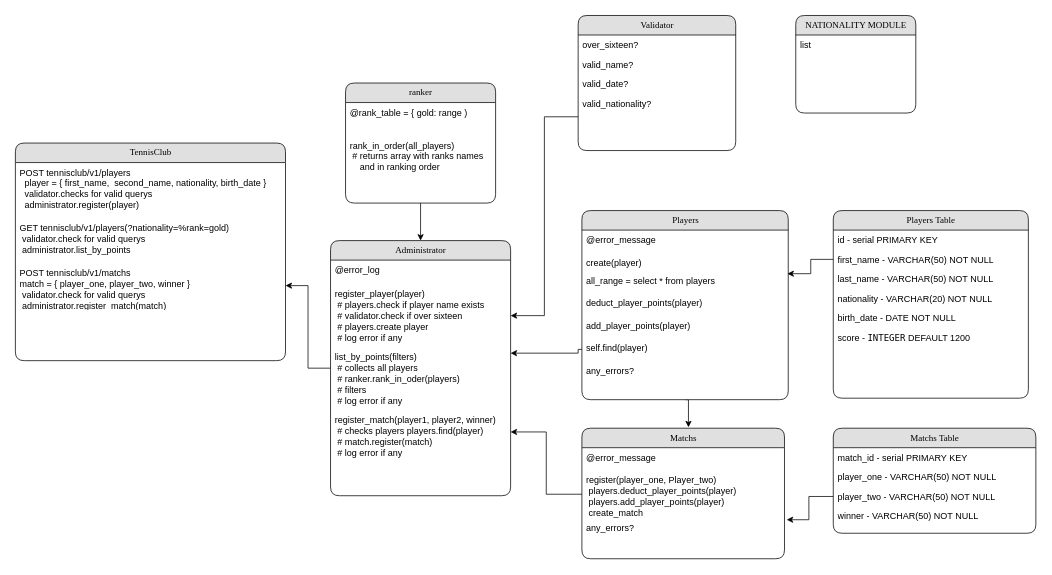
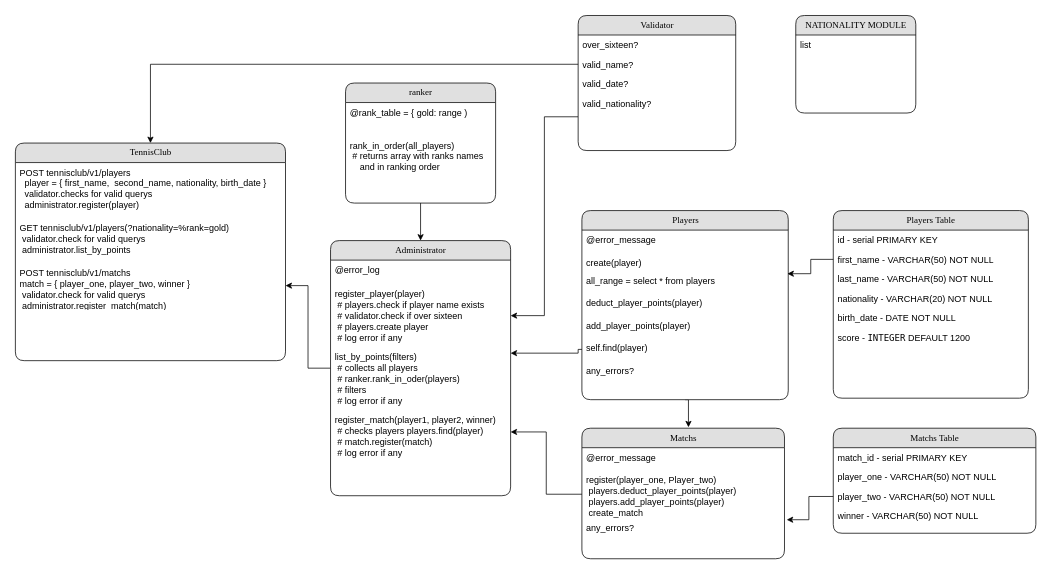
none -> (328, 64)
